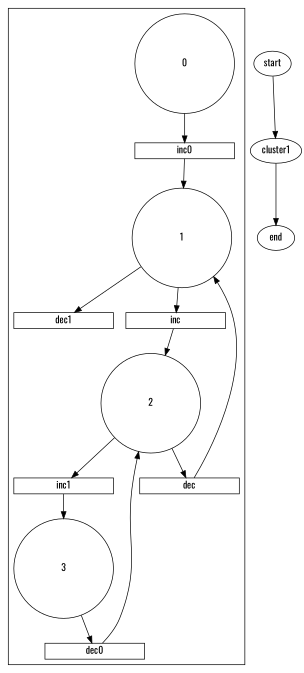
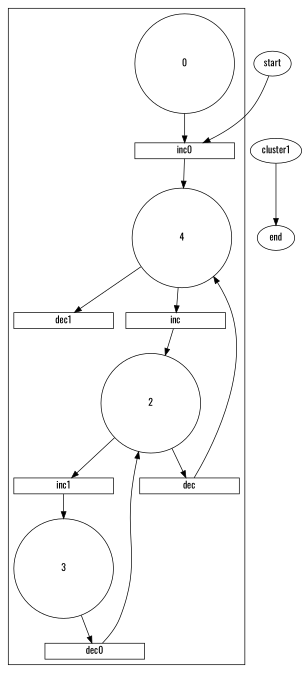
(274, 104) -> (249, 111)
(182, 238) -> (182, 238)
